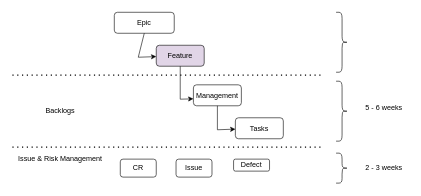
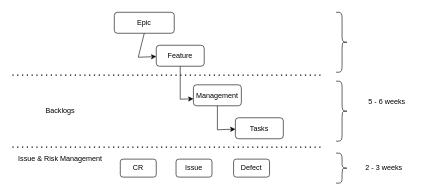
(180, 56) -> (180, 56)
(384, 108) -> (387, 102)
(252, 165) -> (252, 168)
